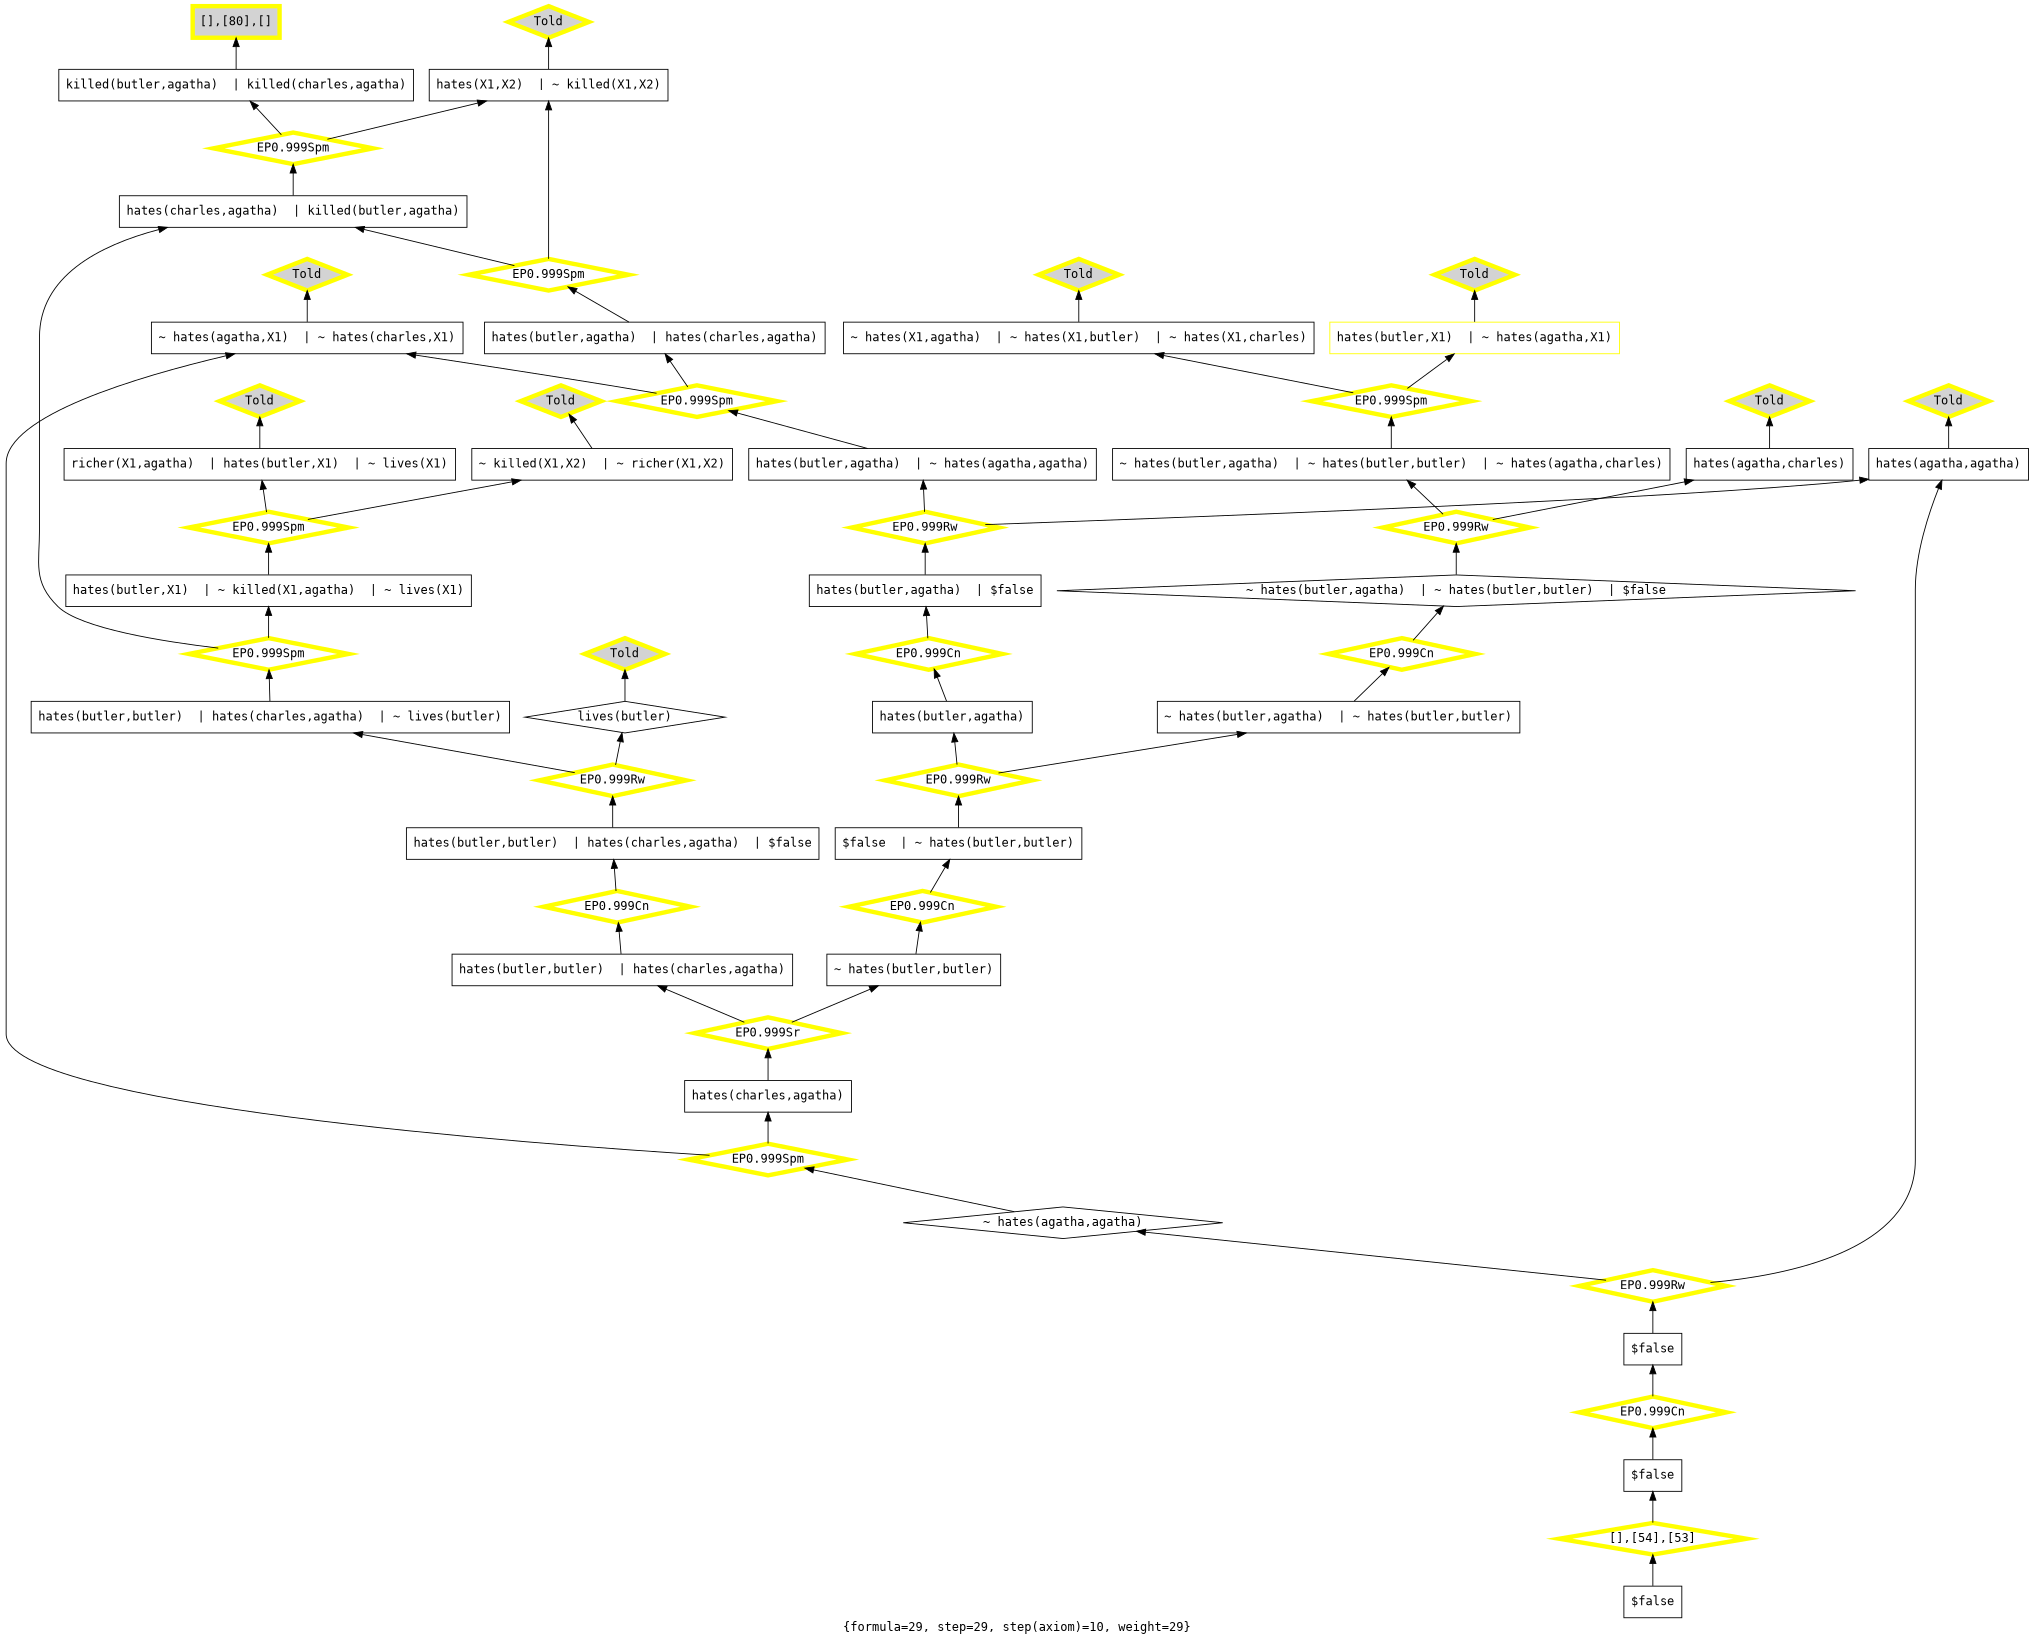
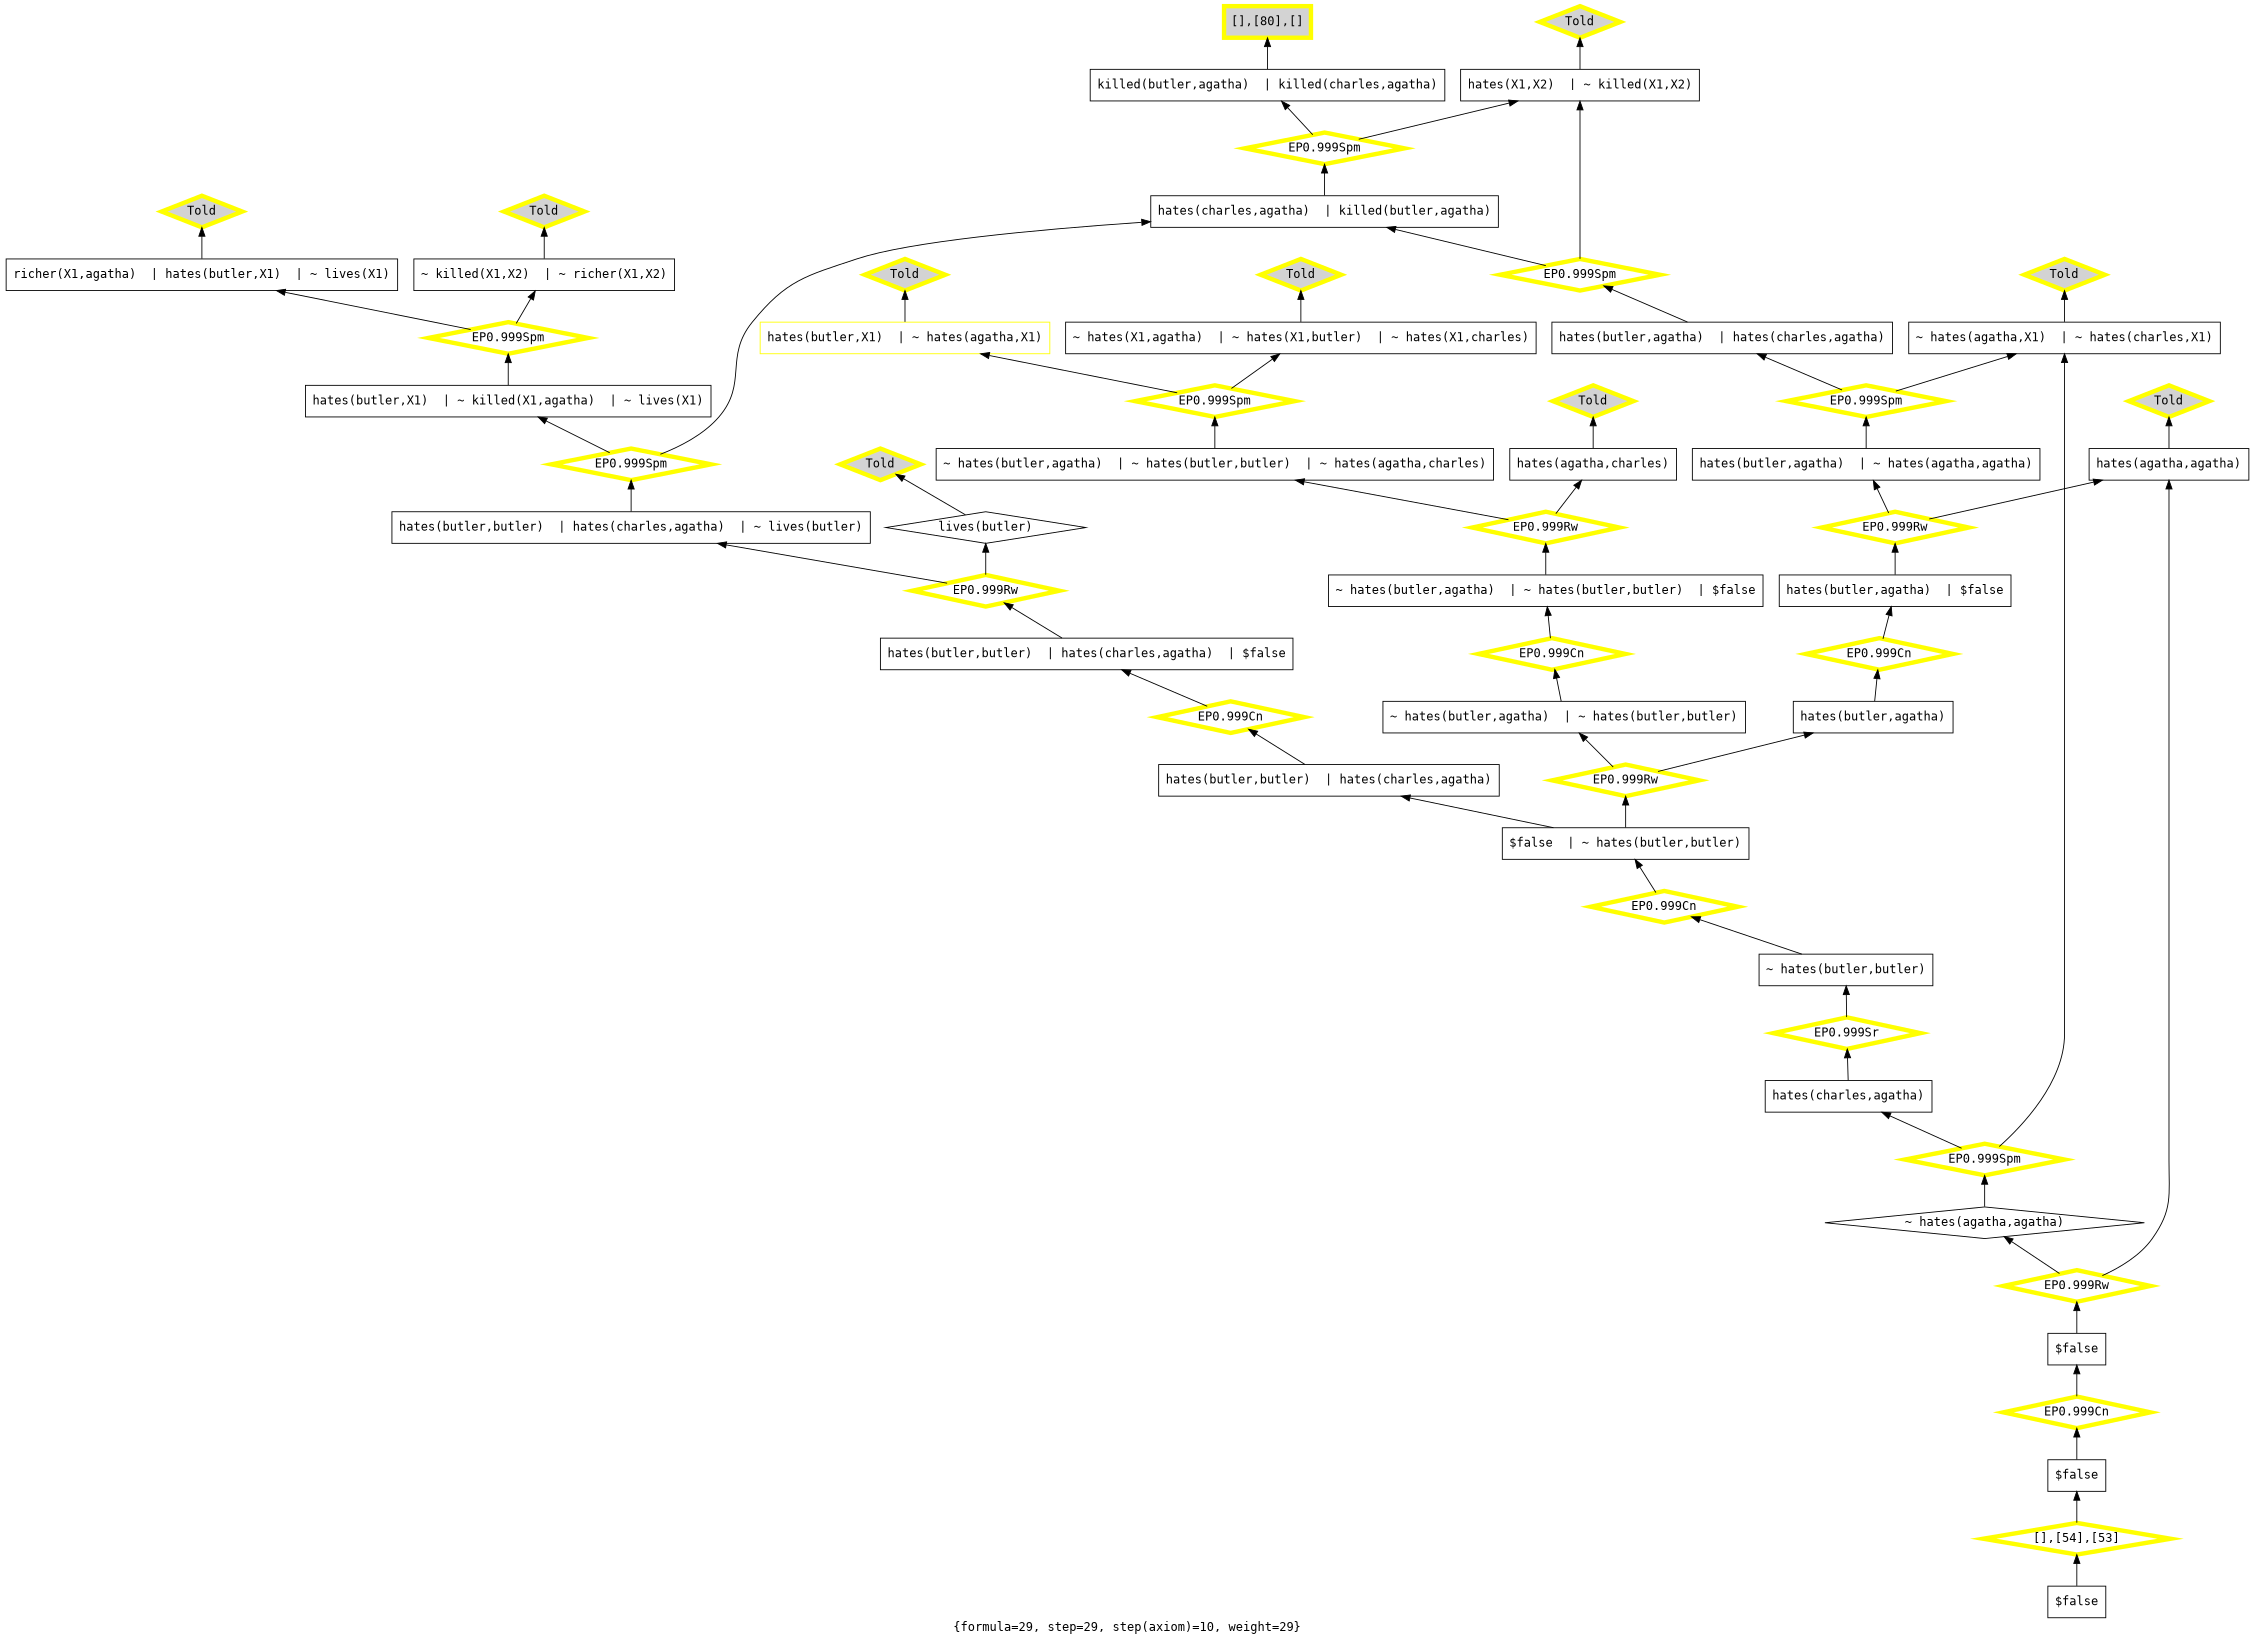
(1456, 591) -> (1546, 591)
(705, 1006) -> (1482, 813)
